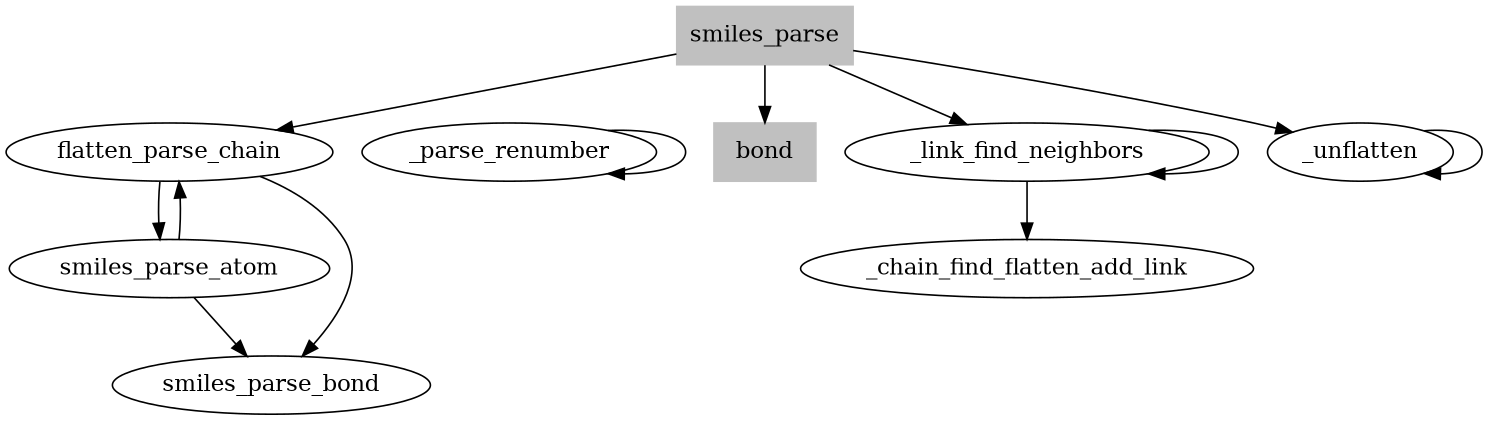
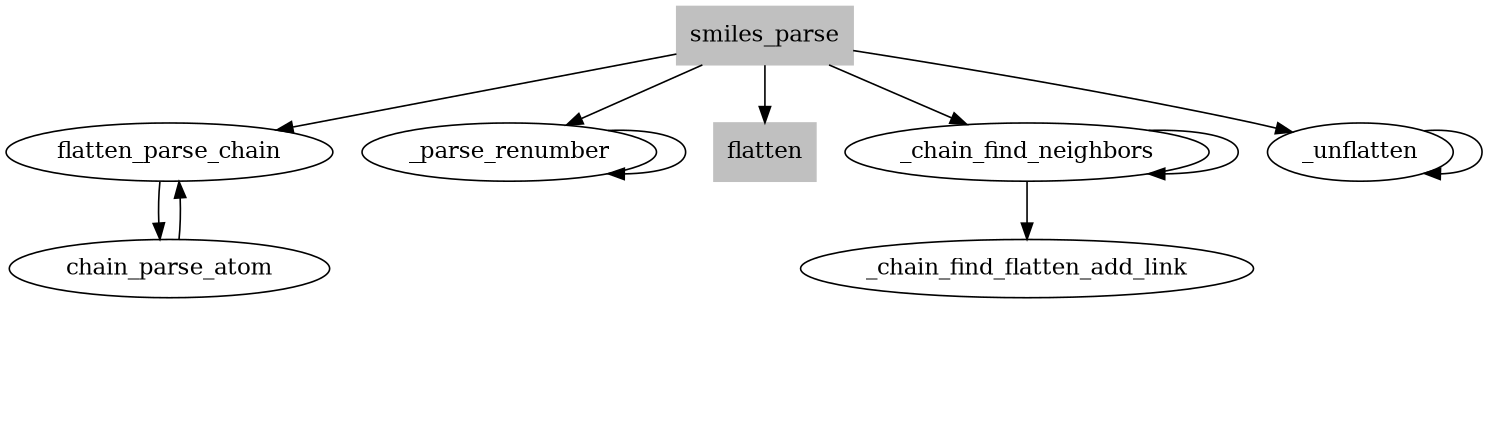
none -> (642, 92)
(765, 152) -> (765, 152)
(1027, 152) -> (1027, 152)
(169, 269) -> (169, 269)
(271, 385) -> none
